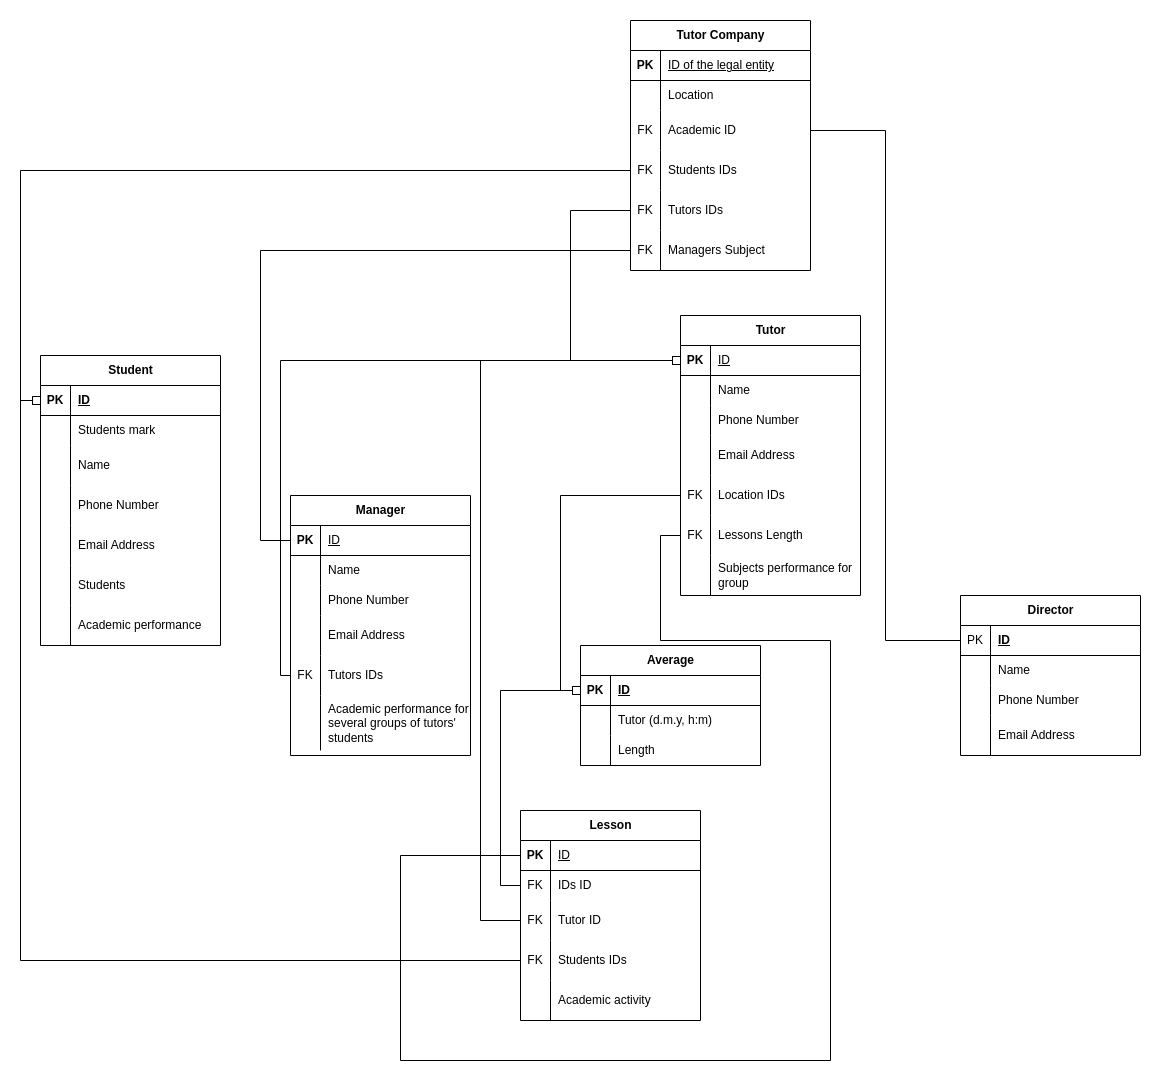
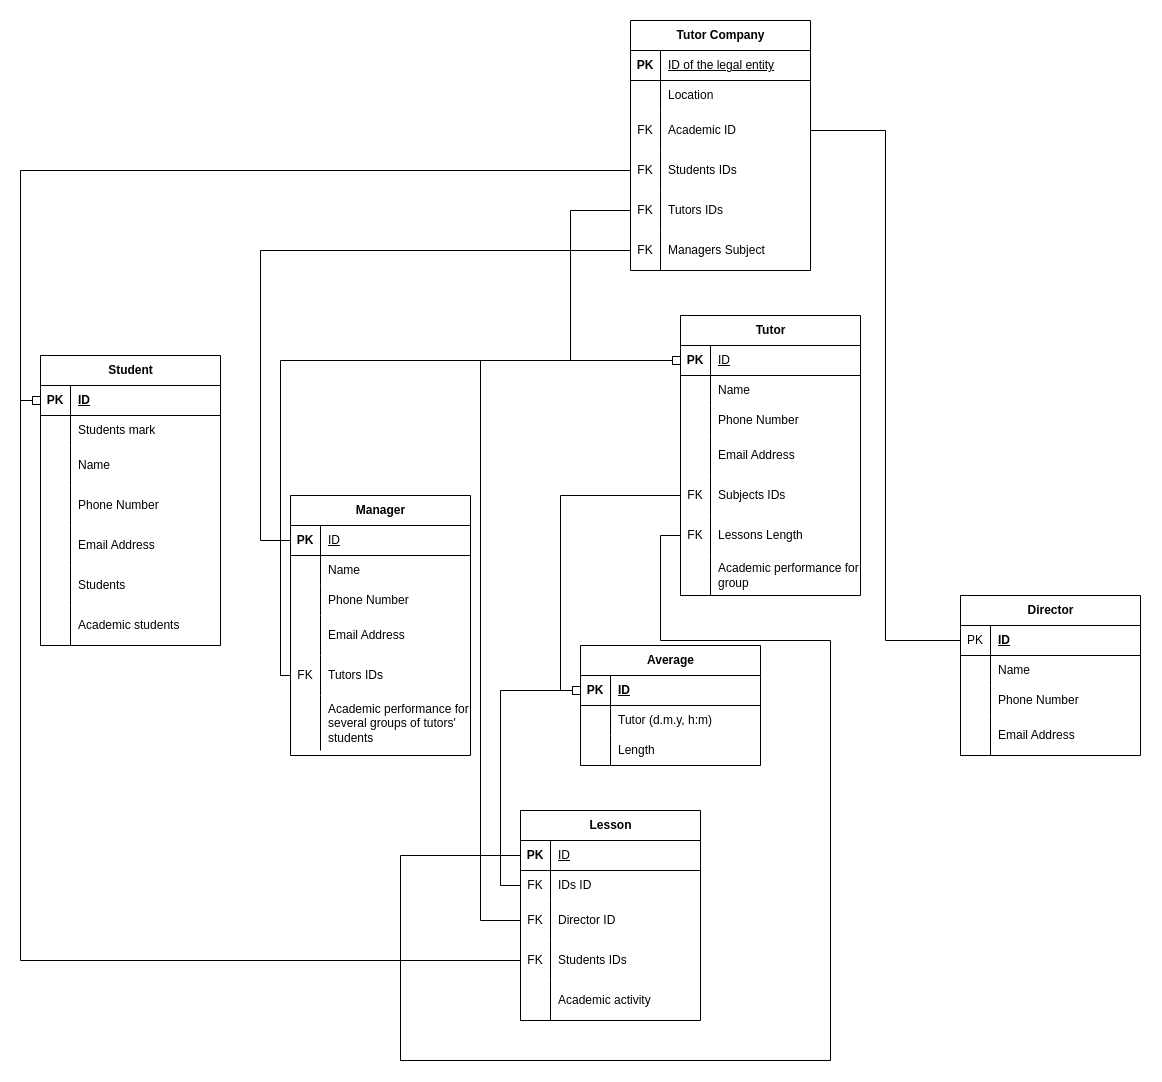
(756, 496) -> (757, 496)
(790, 576) -> (790, 576)
(143, 626) -> (133, 626)
(584, 921) -> (592, 921)
